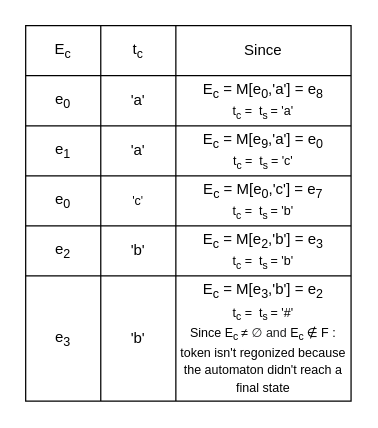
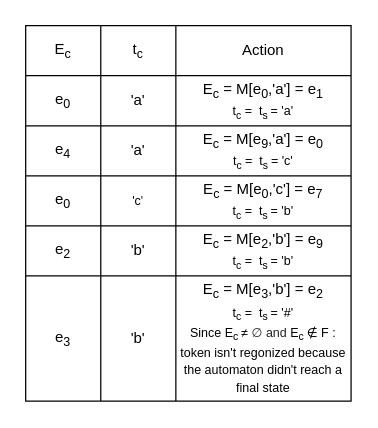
(263, 51) -> (263, 51)
(263, 101) -> (263, 101)
(63, 151) -> (63, 151)
(263, 251) -> (263, 251)
